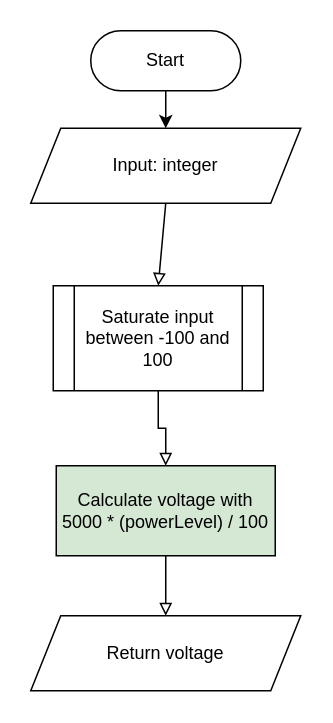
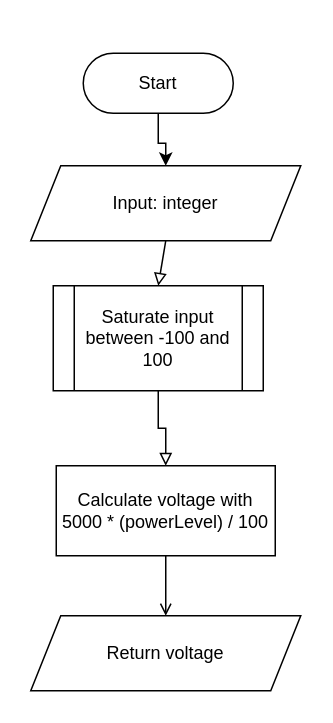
(166, 61) -> (158, 83)
(166, 166) -> (166, 203)
(166, 511) -> (166, 511)
(166, 602) -> (166, 606)
